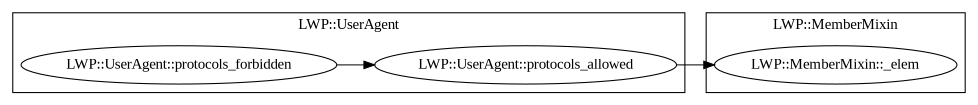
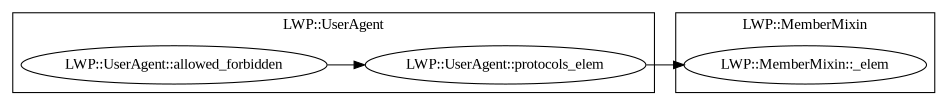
(179, 65) -> (174, 65)
(526, 65) -> (506, 65)
